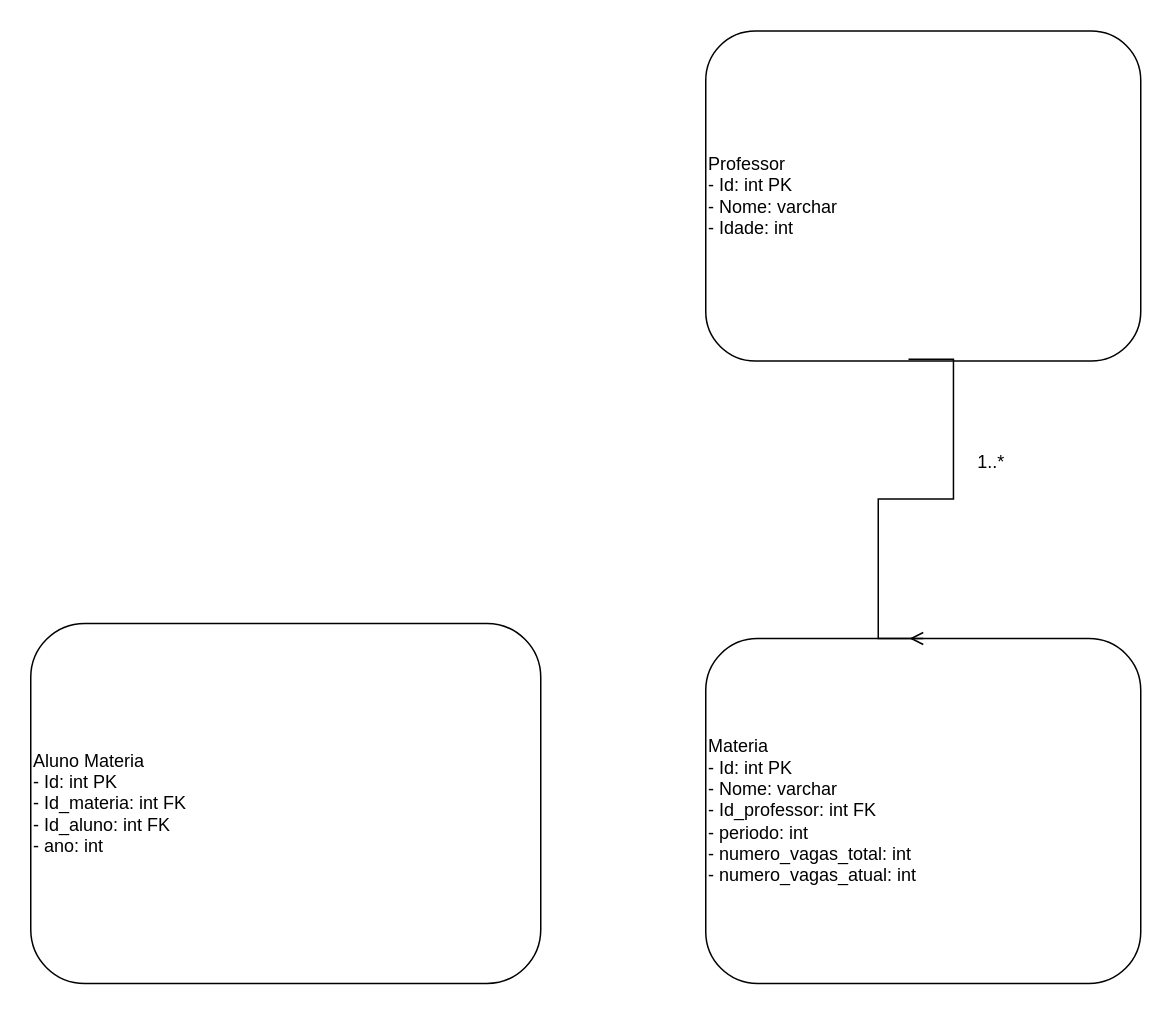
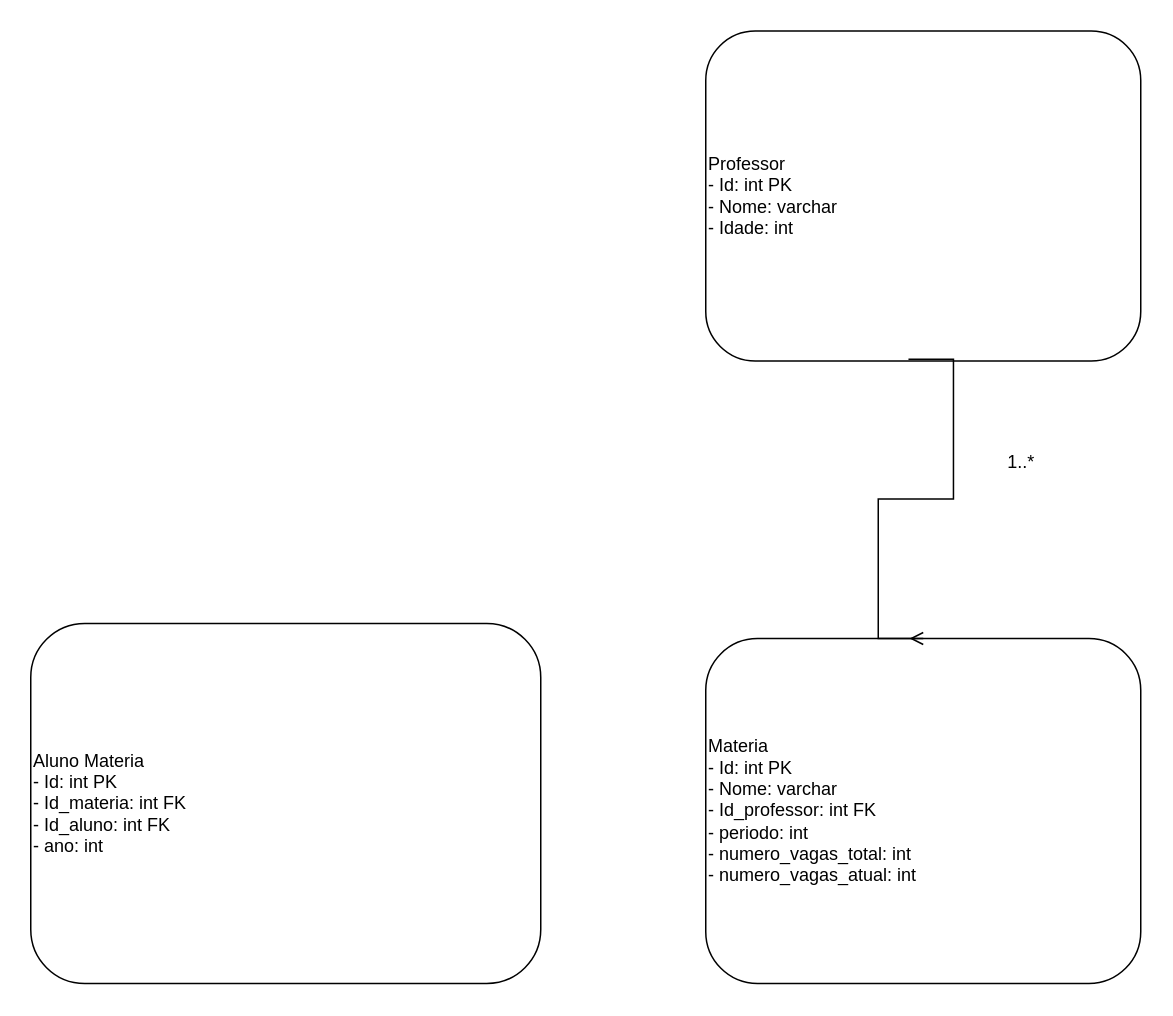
(991, 463) -> (1021, 463)
